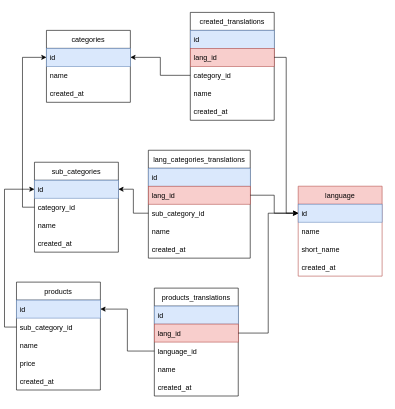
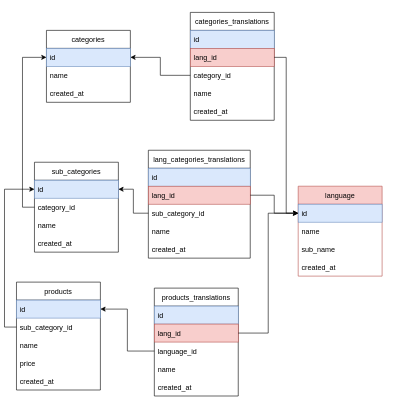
(232, 22) -> (232, 22)
(322, 250) -> (318, 250)
